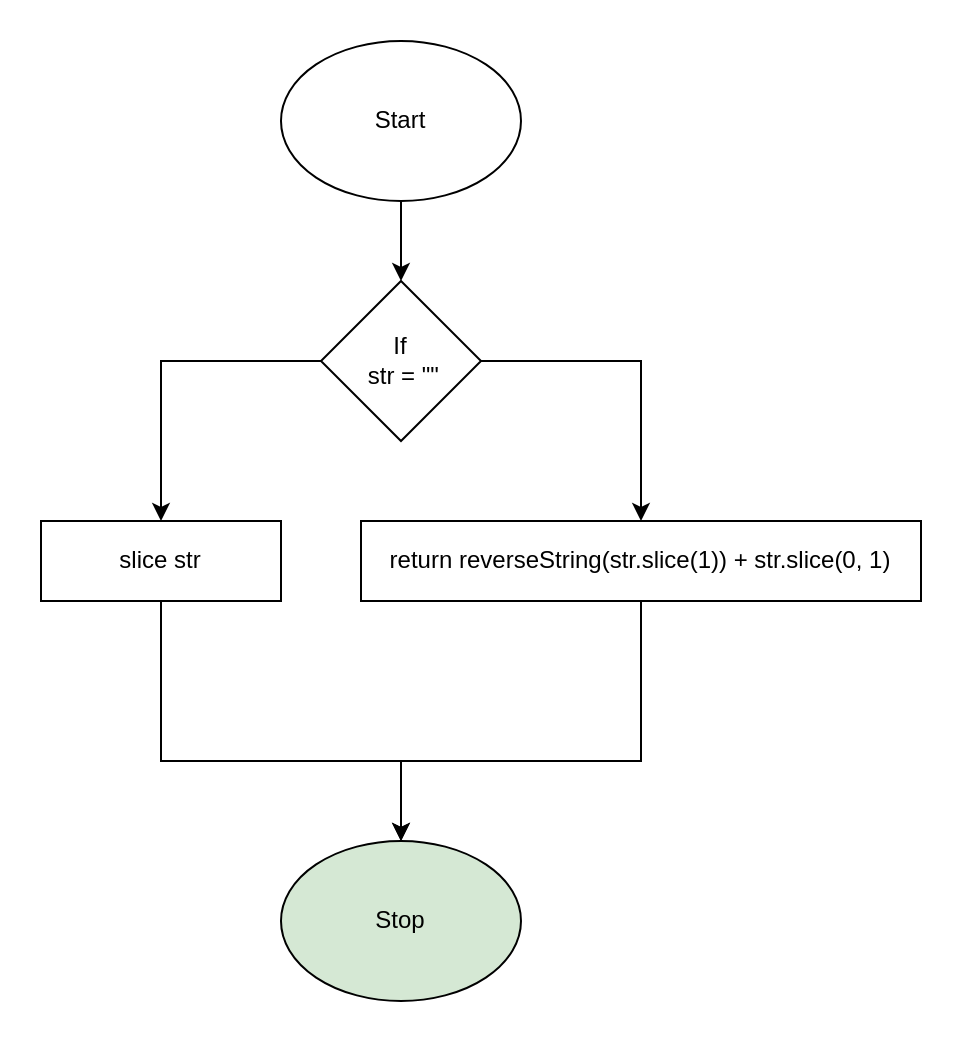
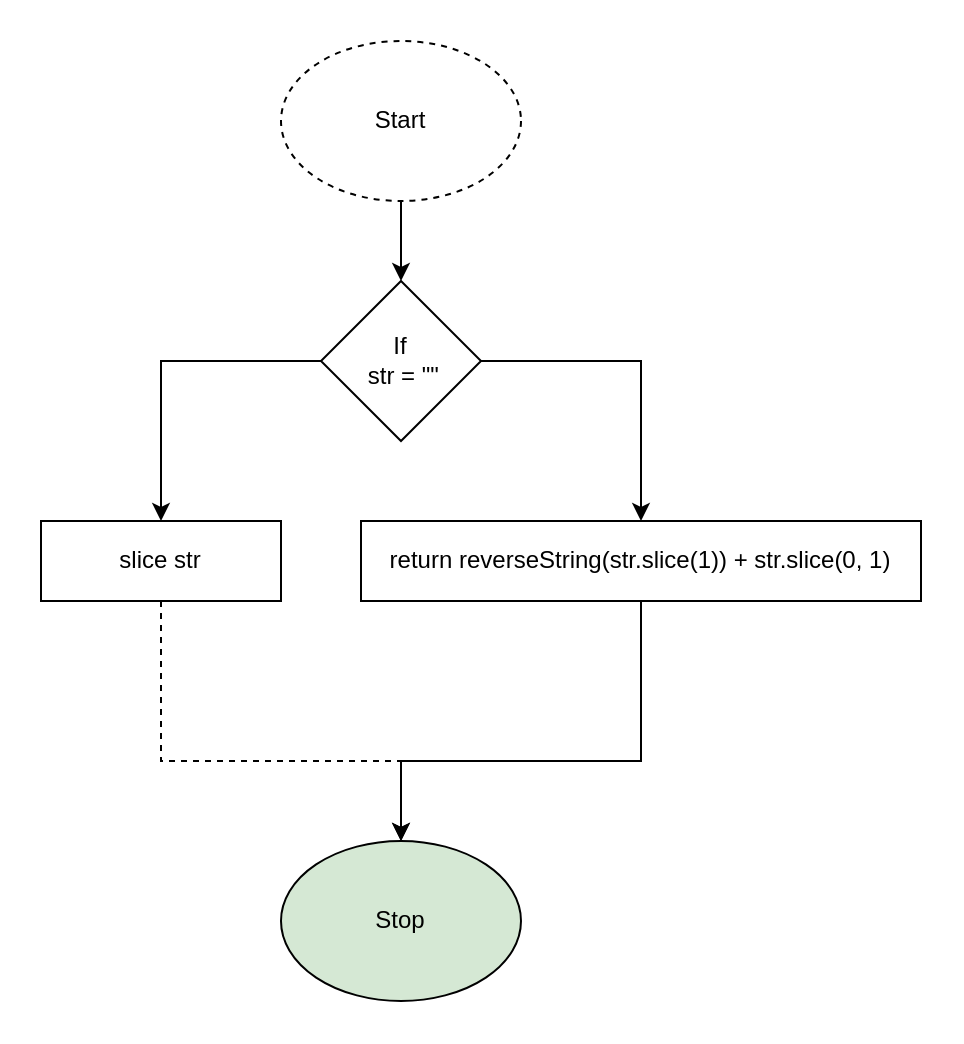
(401, 121) -> (401, 121)
(201, 761) -> (201, 761)
